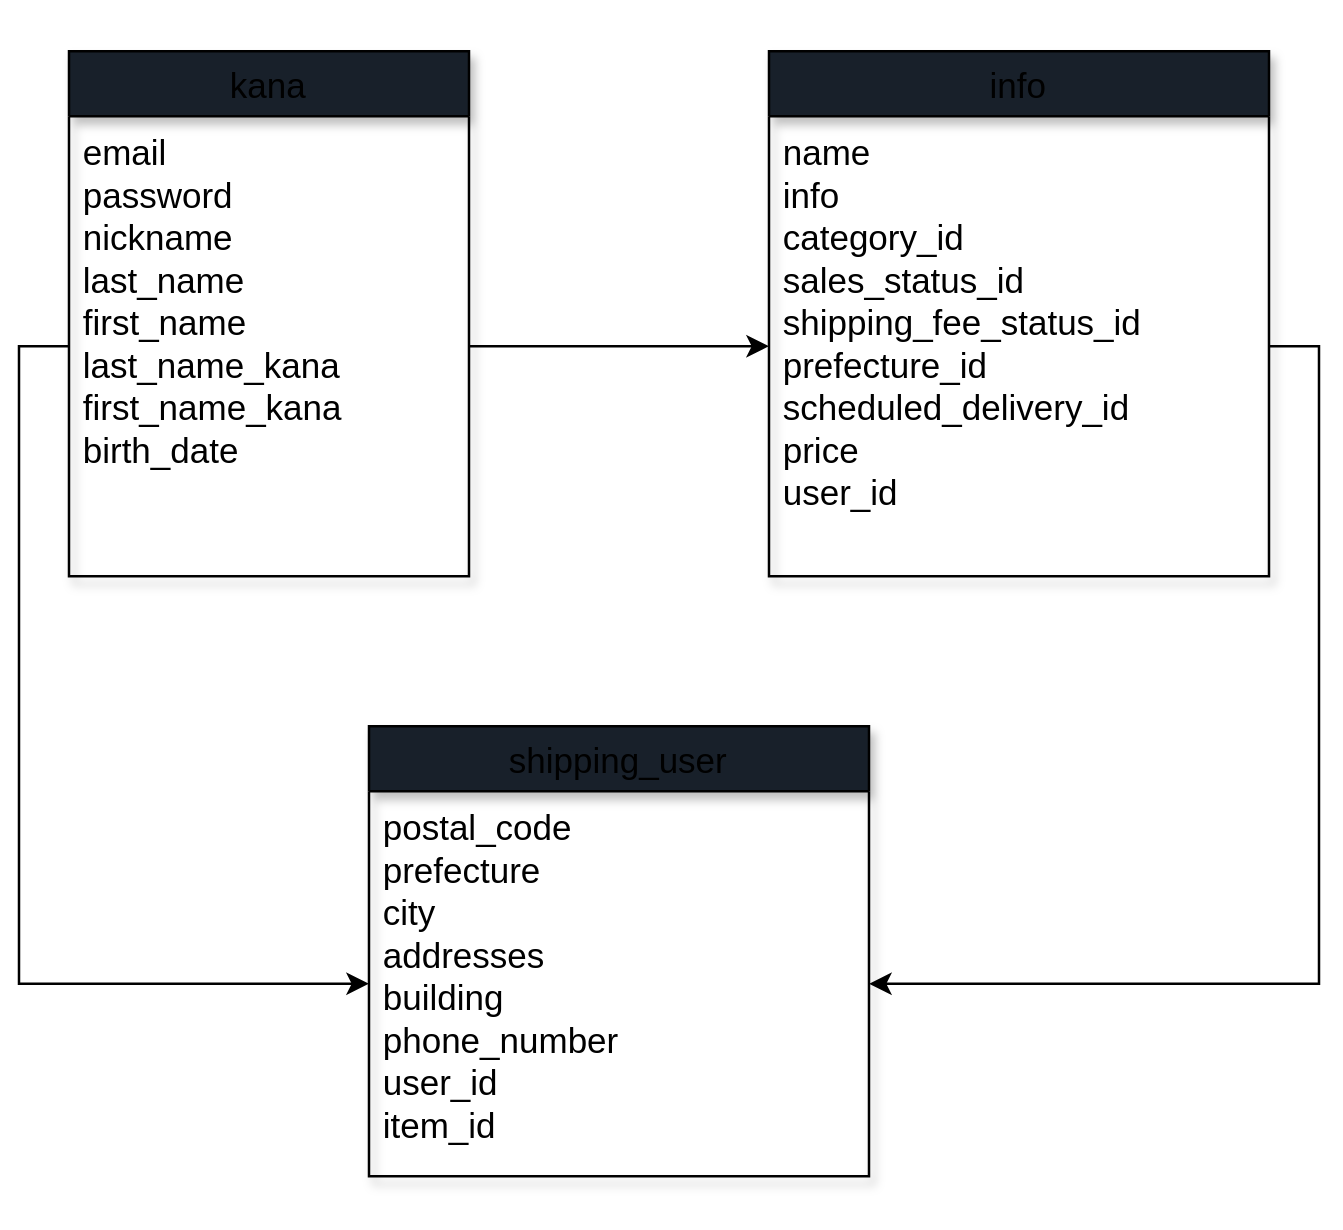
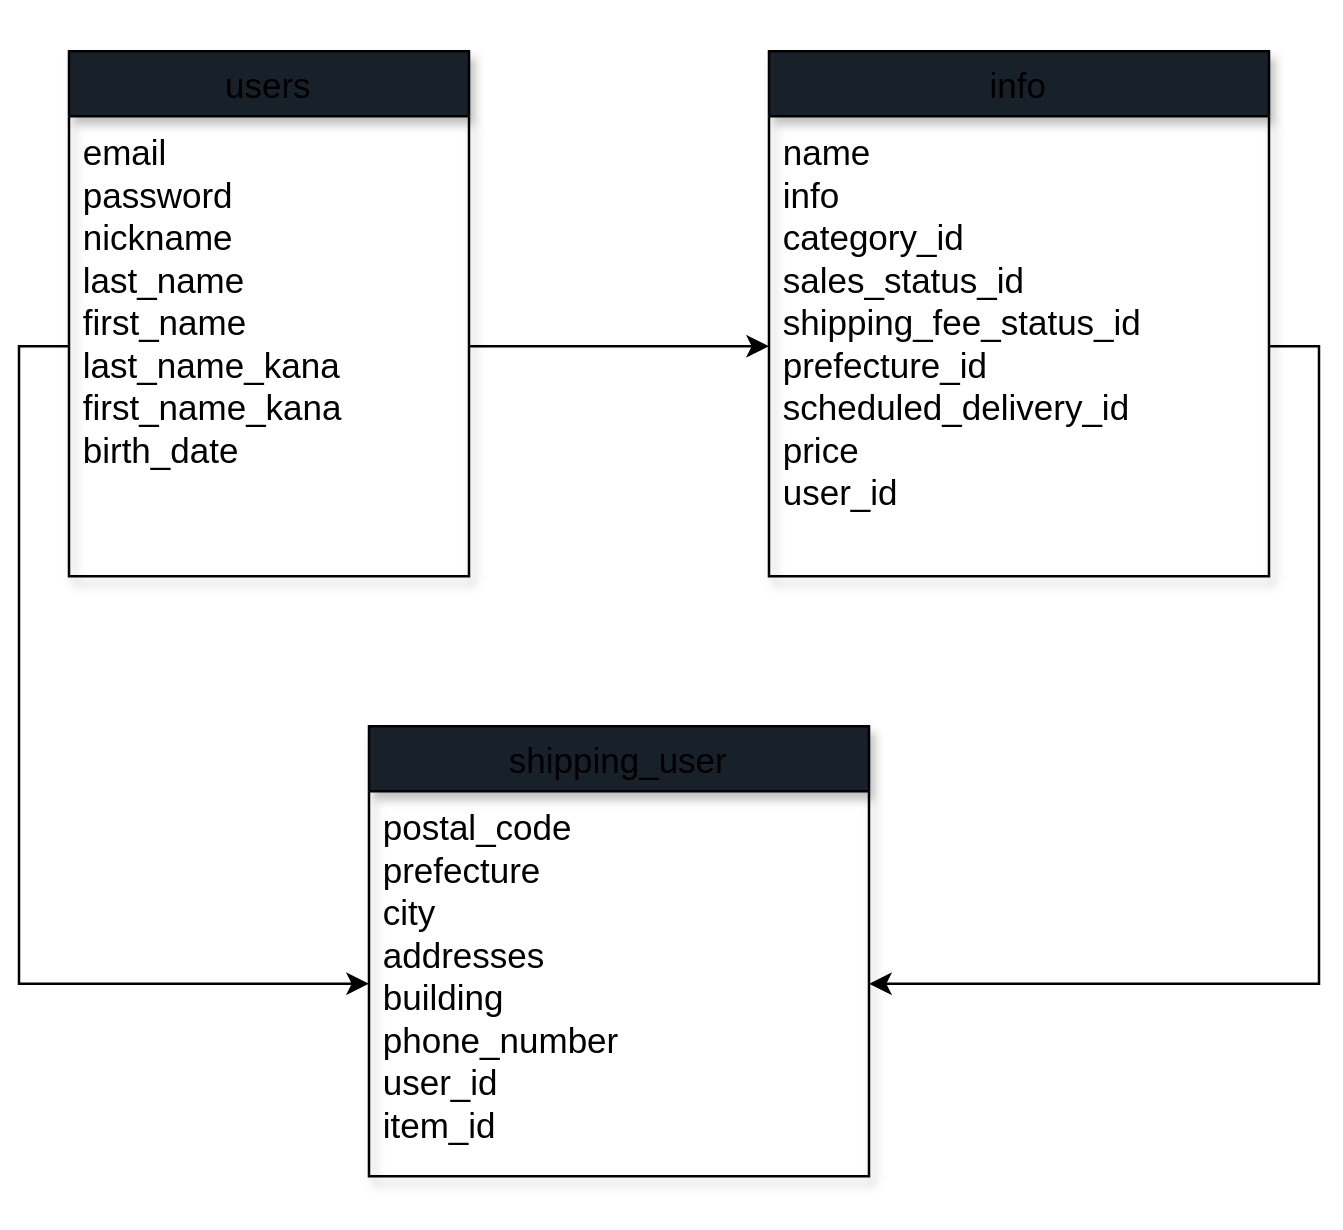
(268, 86) -> (268, 86)
